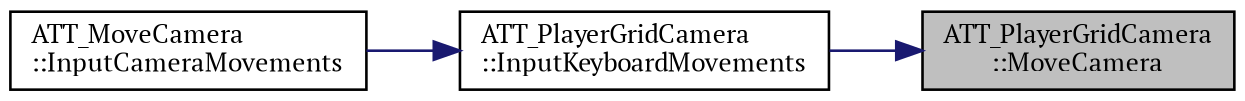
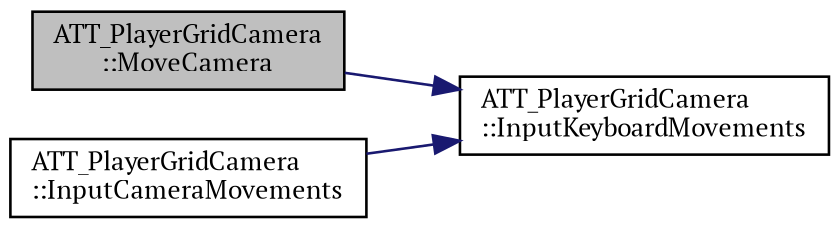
(188, 51) -> (188, 178)
(863, 51) -> (389, 79)
